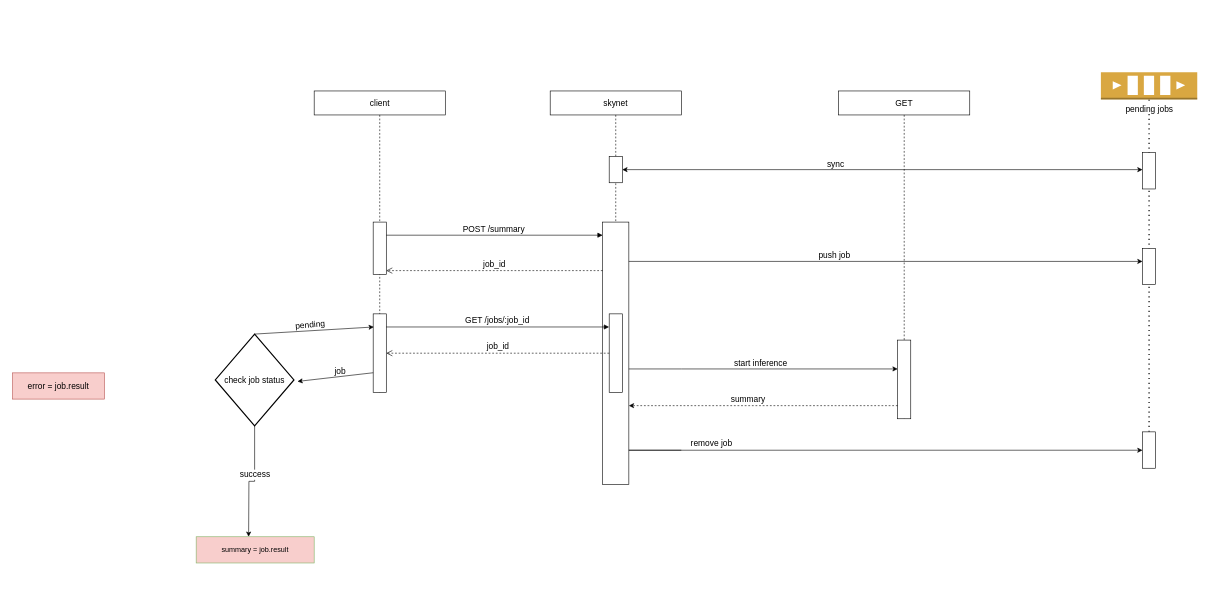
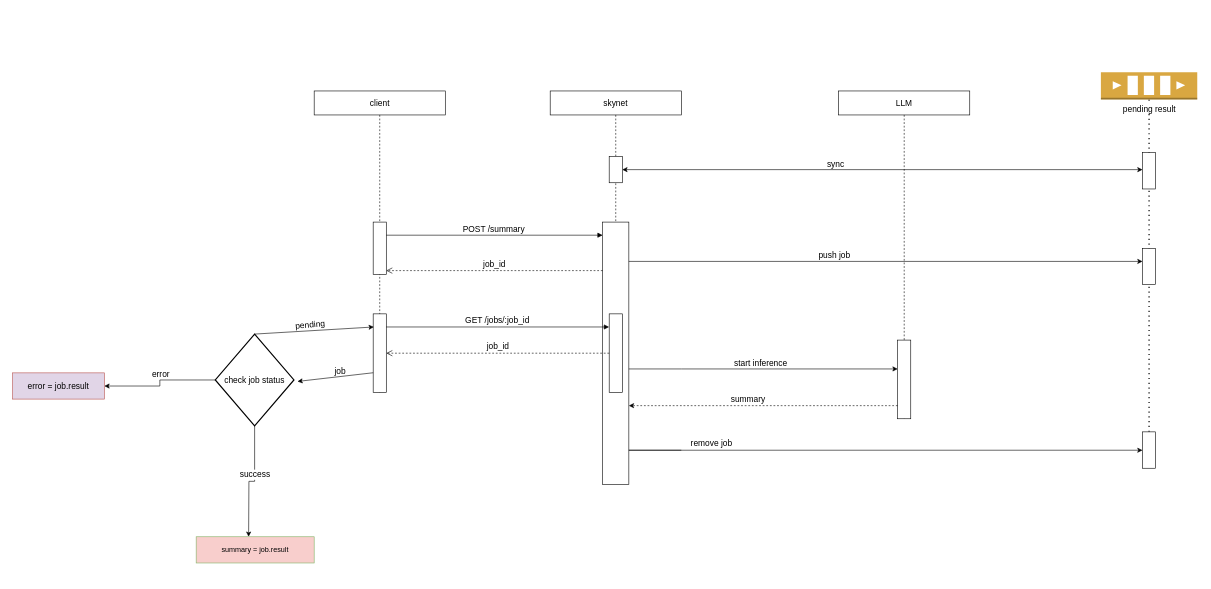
(904, 103) -> (904, 103)
(1150, 109) -> (1150, 109)
(58, 386) -> (58, 386)
none -> (160, 386)
